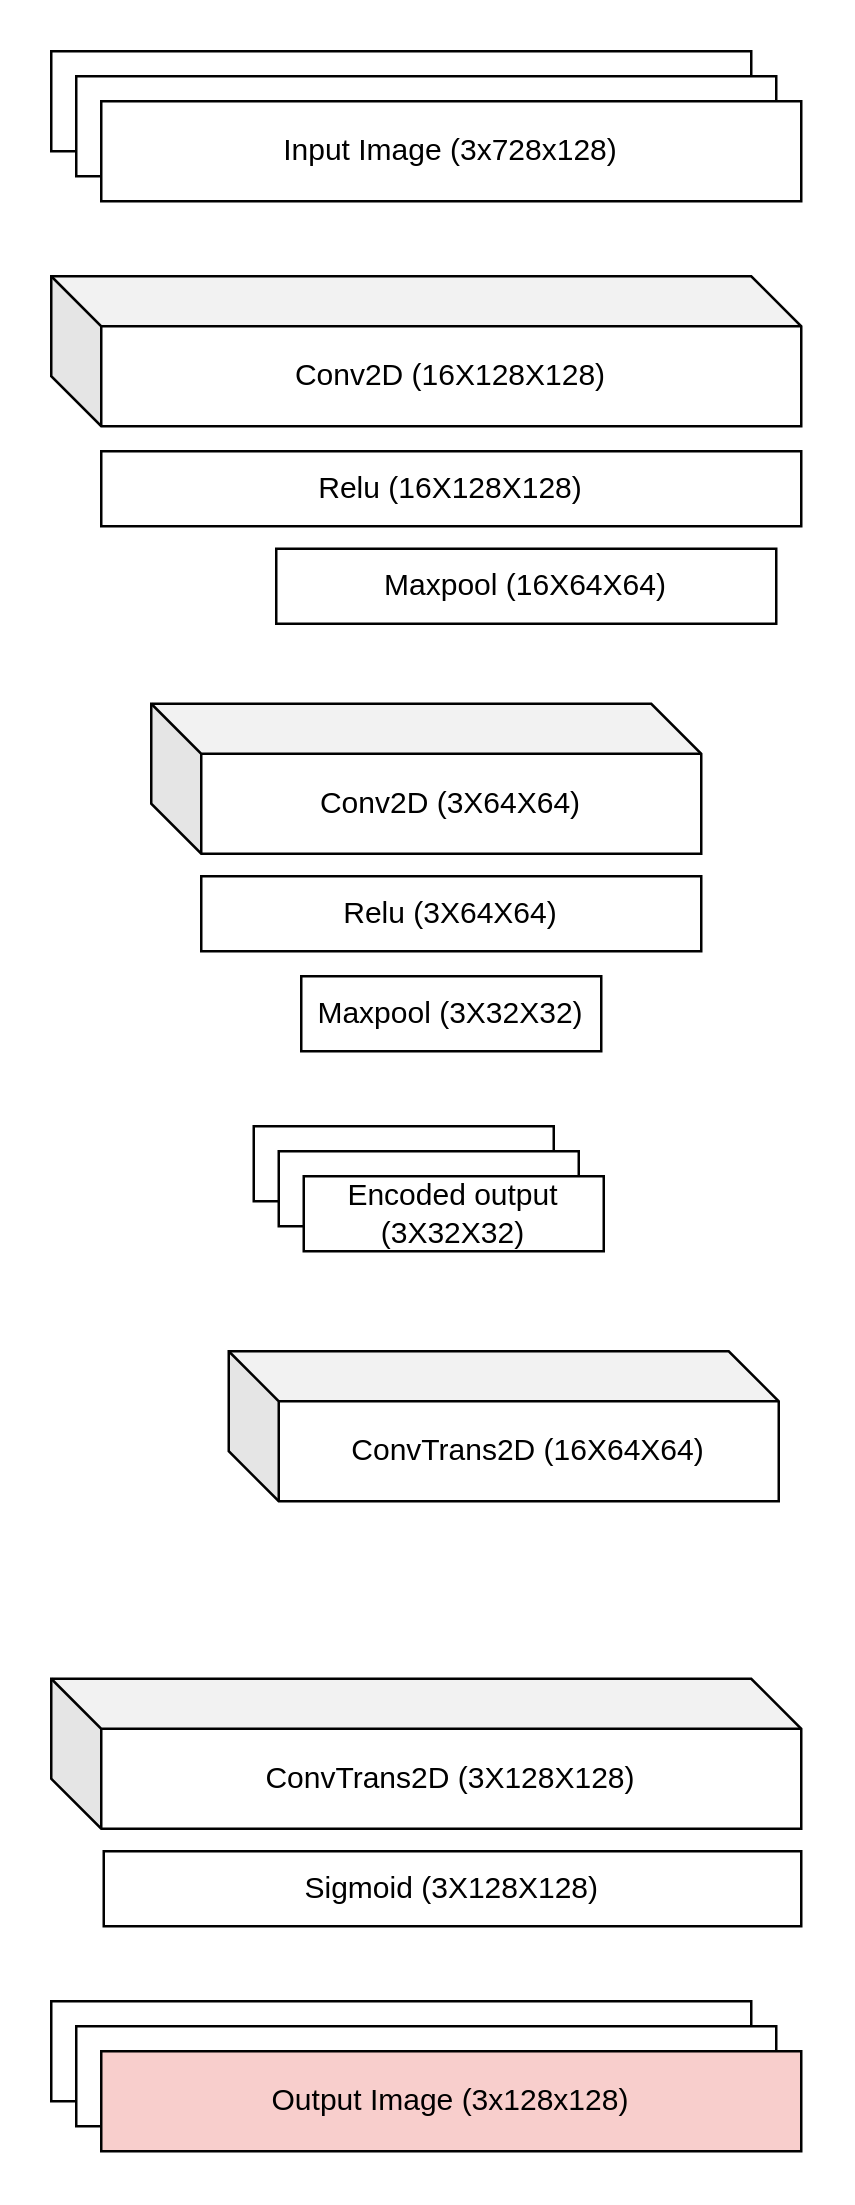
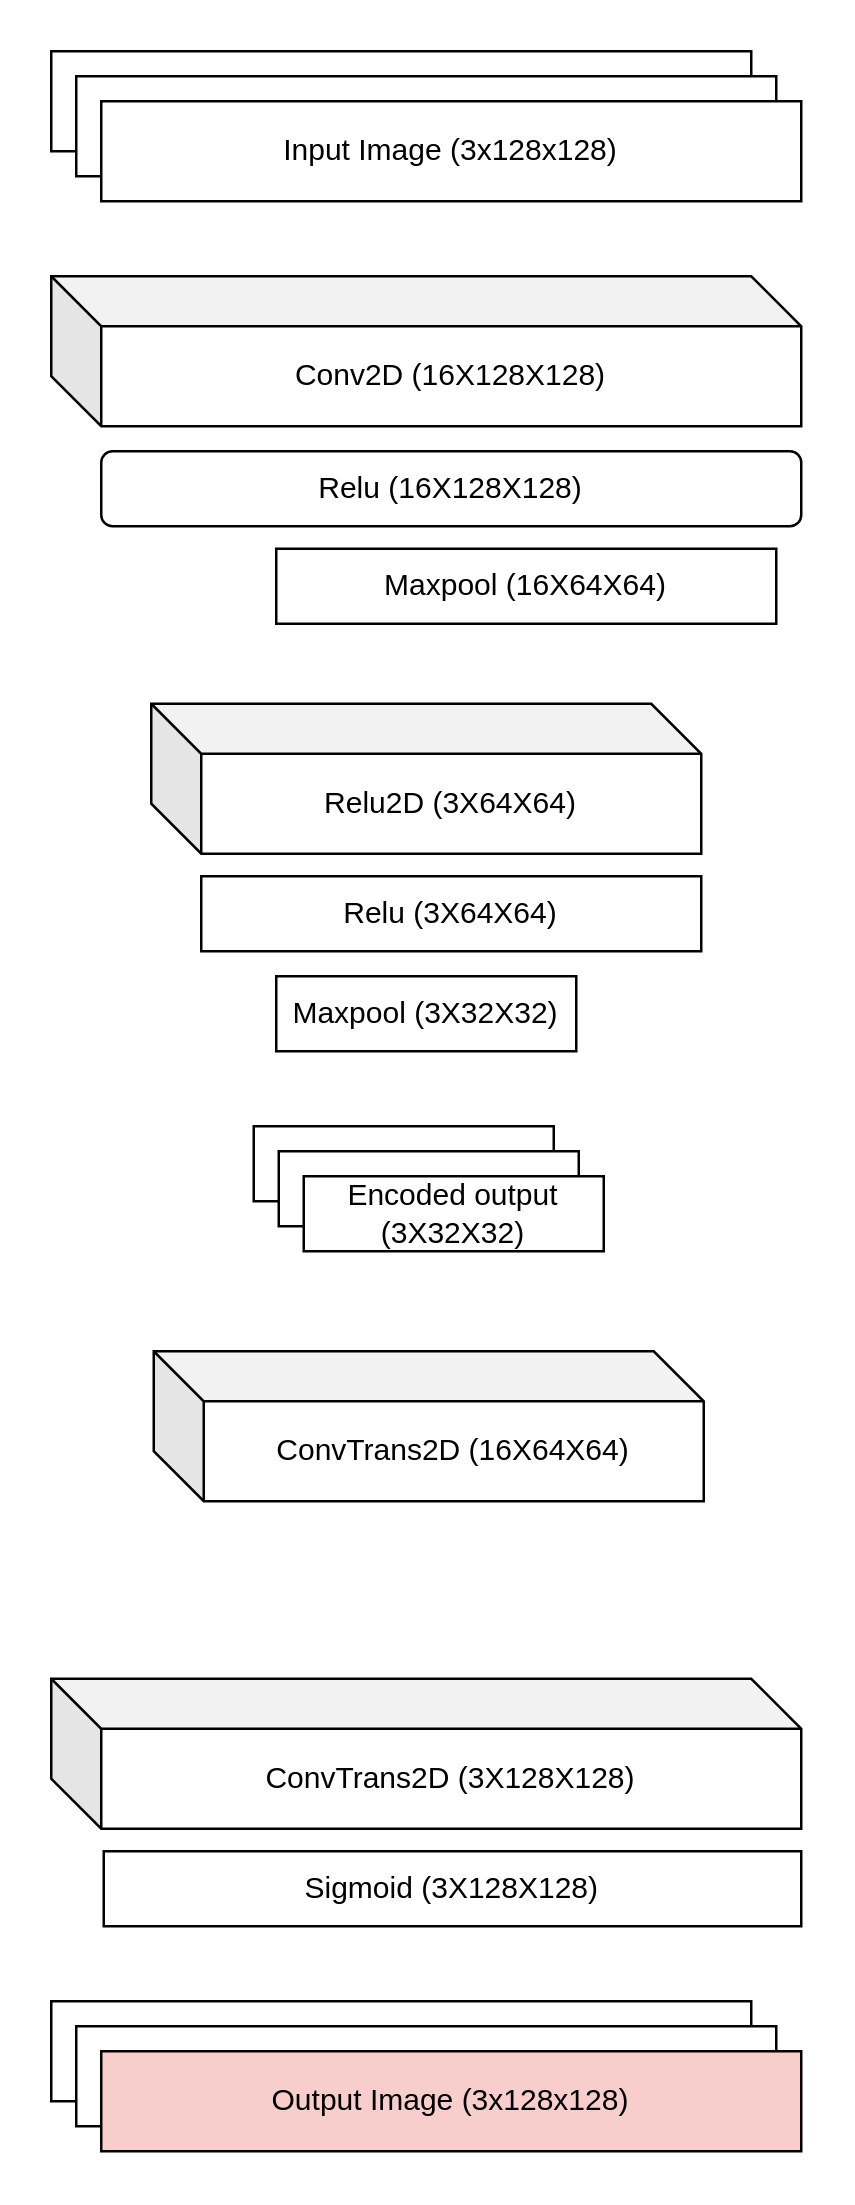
(451, 151) -> (451, 151)
(451, 489) -> (451, 489)
(451, 804) -> (451, 804)
(451, 1014) -> (426, 1014)
(504, 1426) -> (429, 1426)
